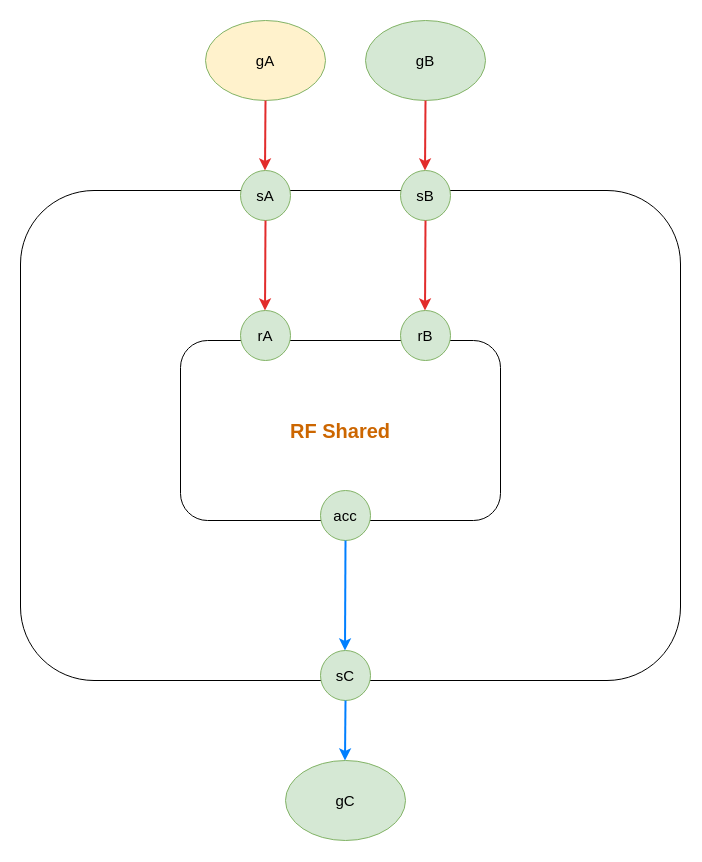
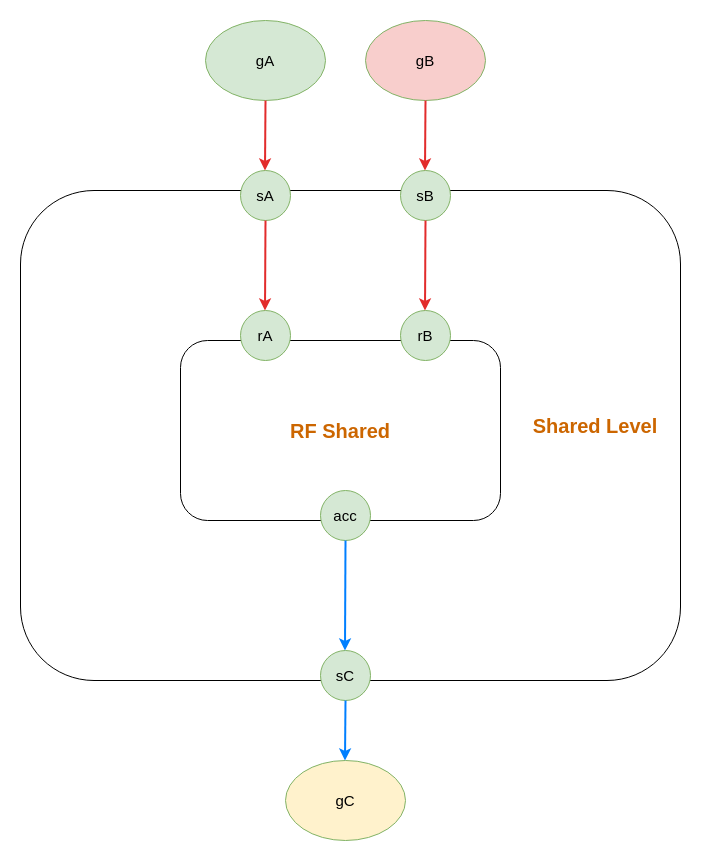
(266, 61) -> (266, 61)
(426, 61) -> (426, 61)
none -> (596, 426)
(346, 801) -> (346, 801)
